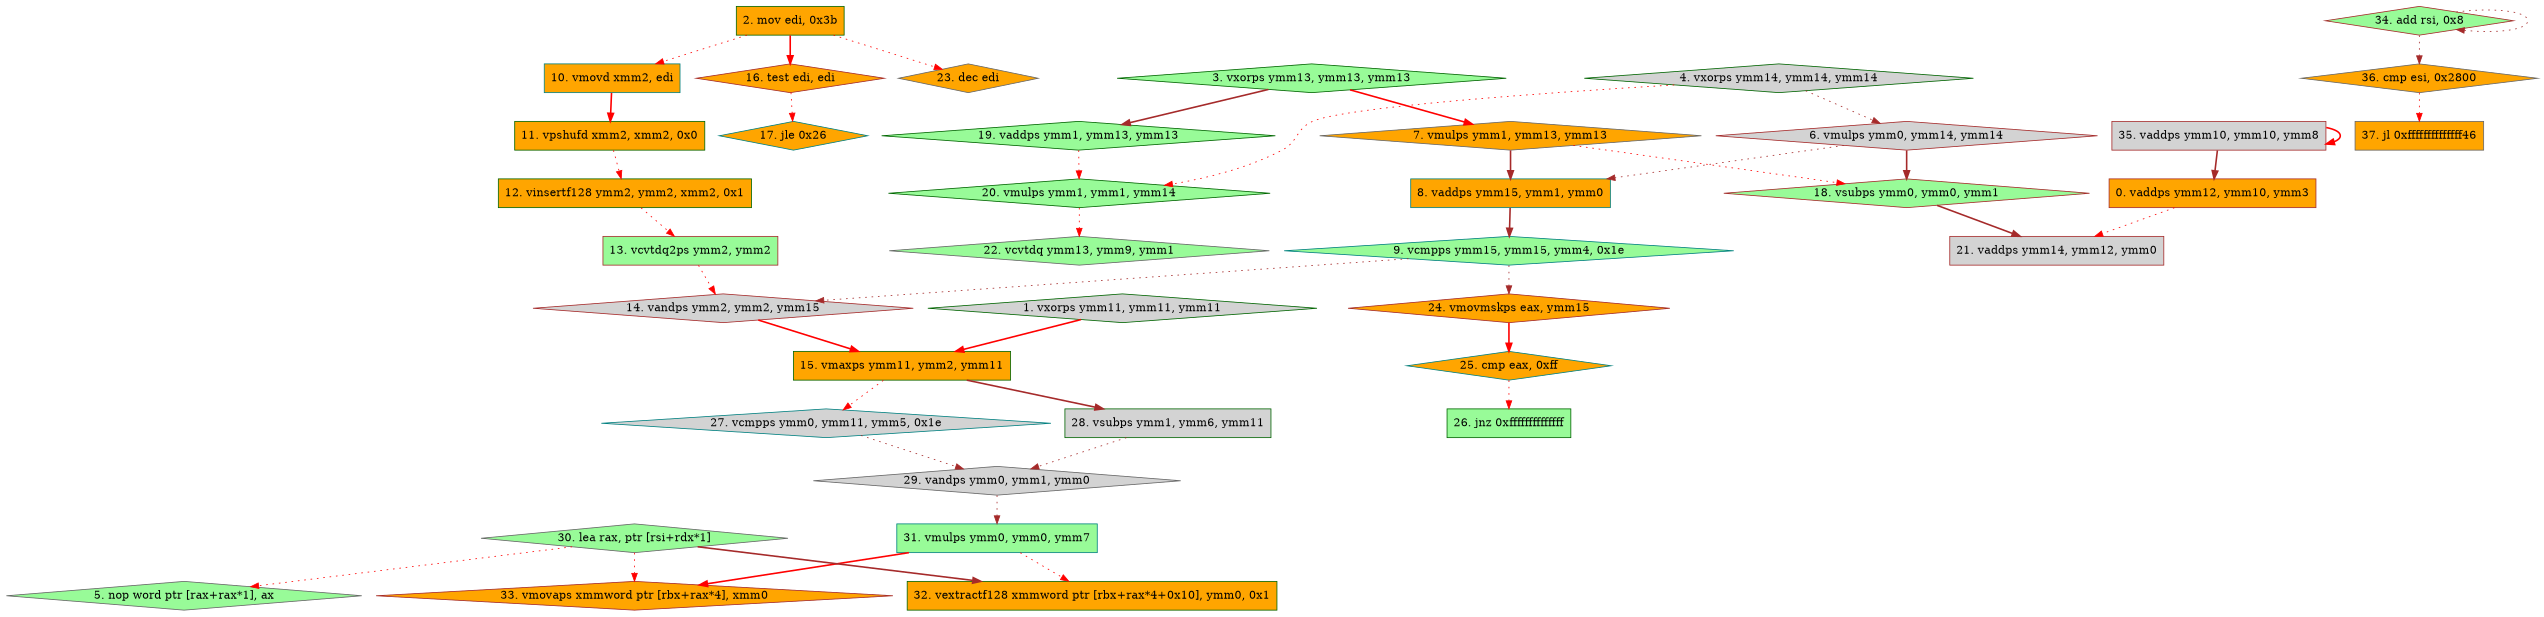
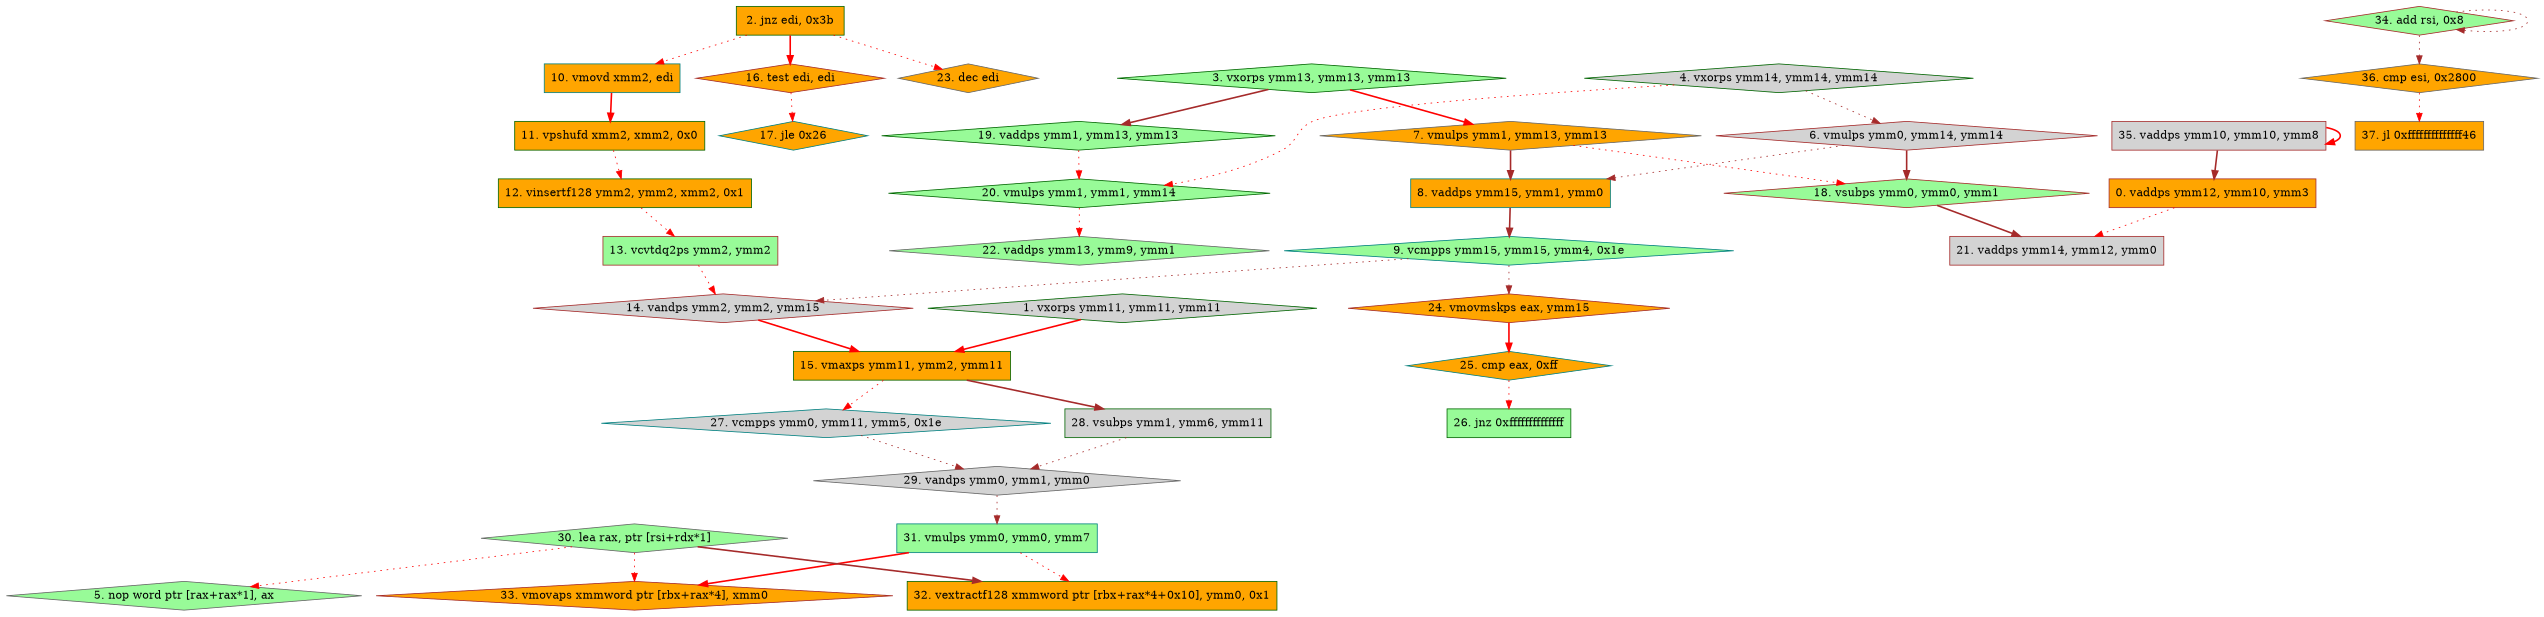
(790, 21) -> (790, 21)
(1079, 251) -> (1079, 251)
